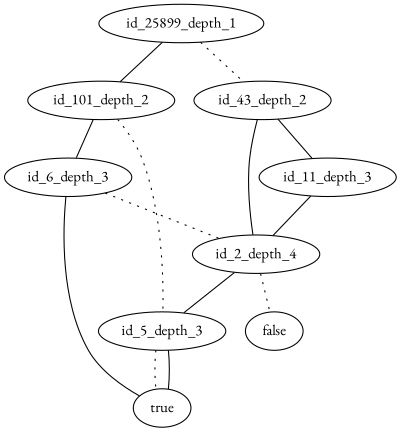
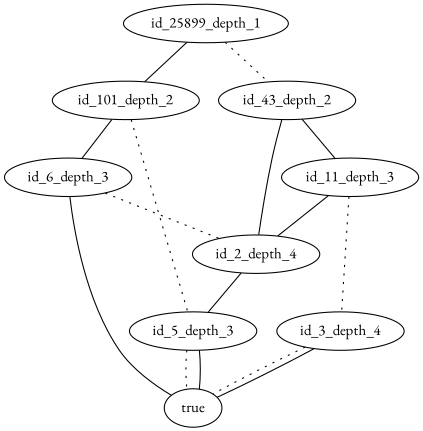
(274, 331) -> none
none -> (340, 331)
